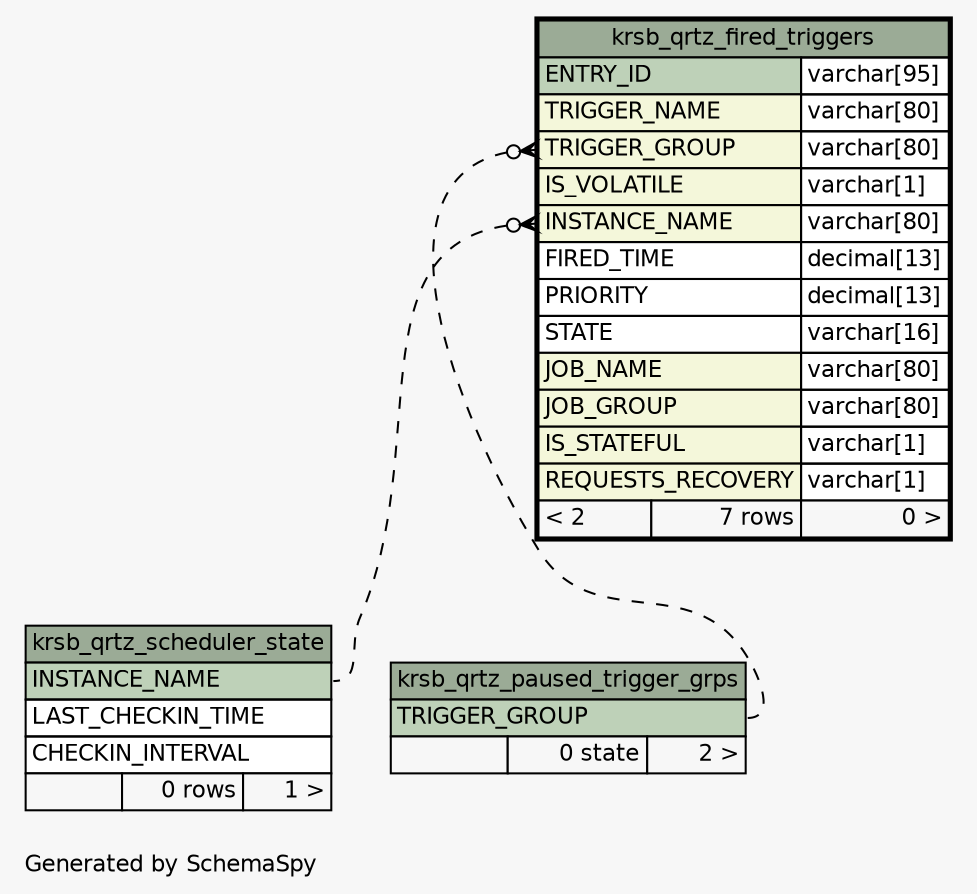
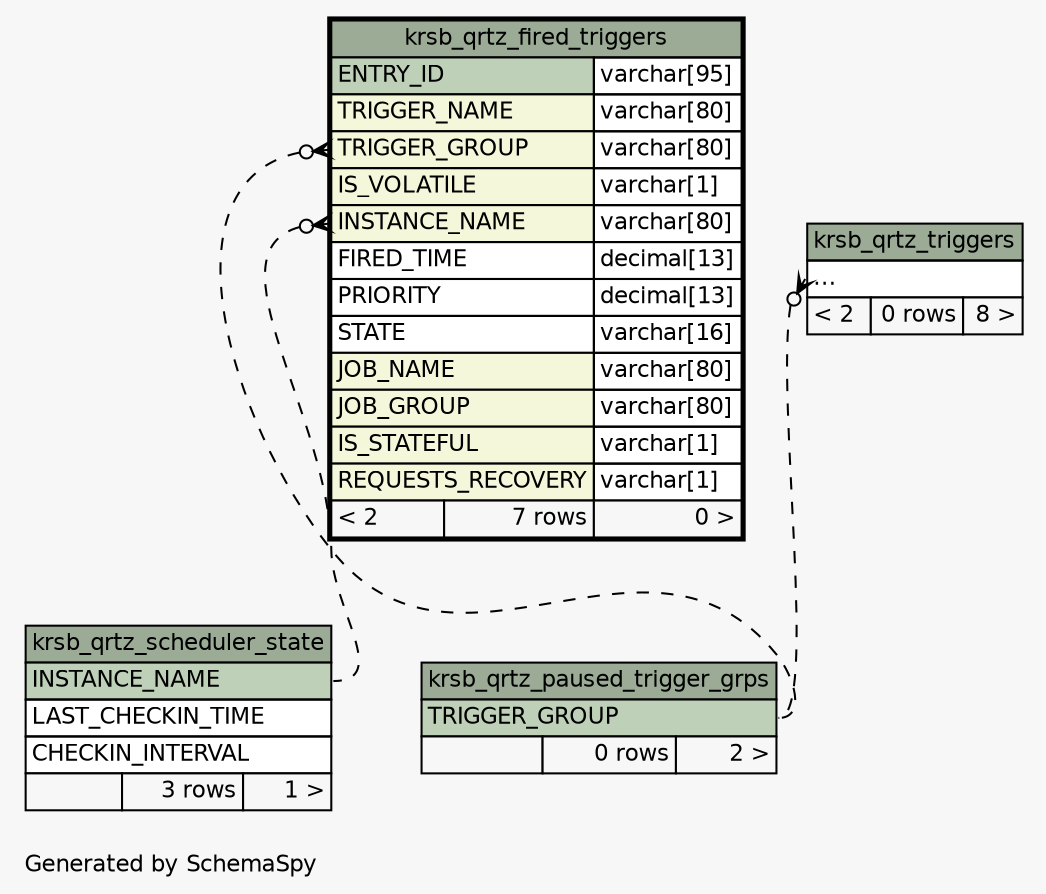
none -> (914, 279)
(600, 754) -> (632, 754)
(199, 791) -> (199, 791)
